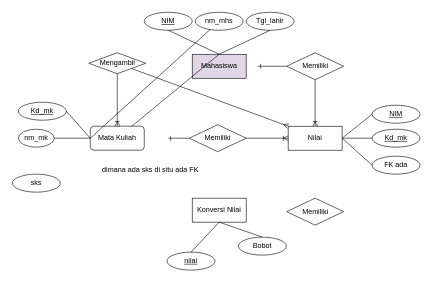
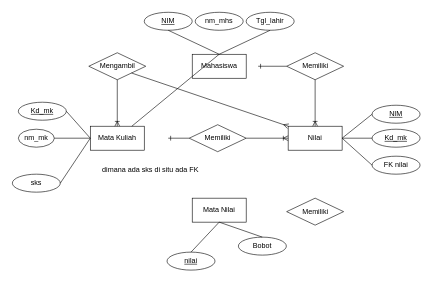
(117, 63) -> (117, 66)
(219, 66) -> (219, 66)
(151, 84) -> (75, 162)
(117, 138) -> (117, 138)
(396, 165) -> (396, 165)
(219, 210) -> (219, 210)
